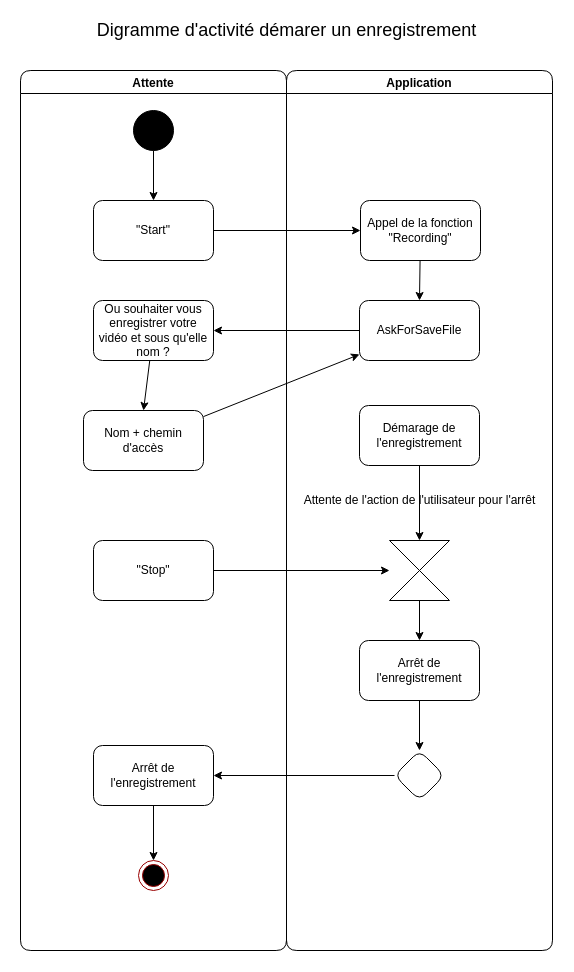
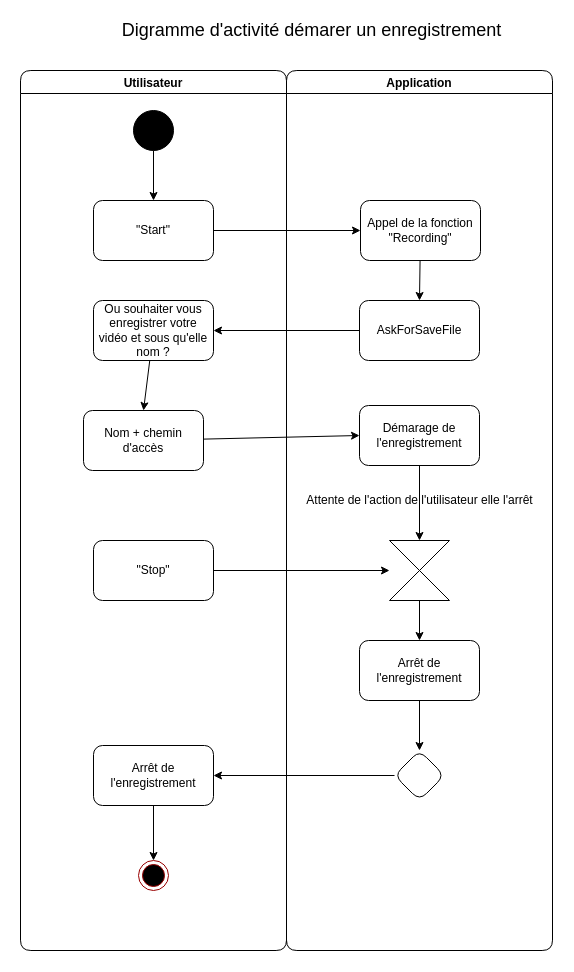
(287, 31) -> (312, 31)
(153, 83) -> (153, 83)
(278, 387) -> (278, 437)
(420, 501) -> (420, 501)
